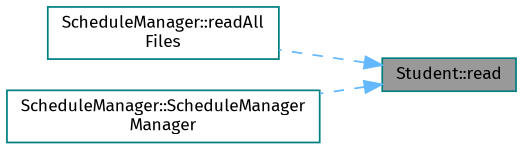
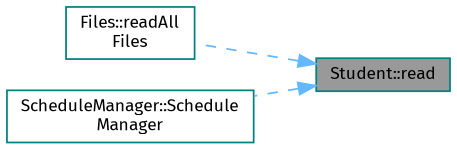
(163, 33) -> (130, 33)
(163, 116) -> (130, 116)
